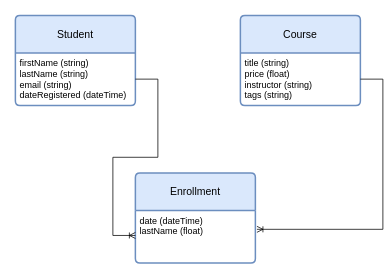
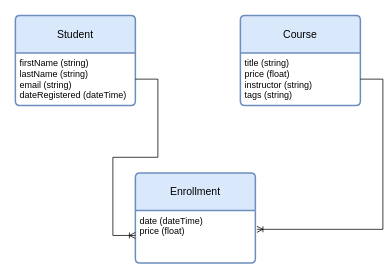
(177, 226) -> (175, 226)
